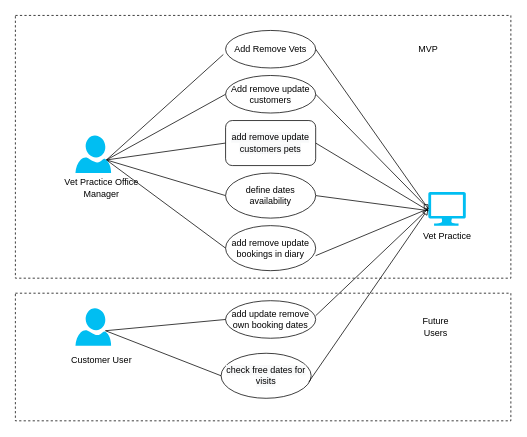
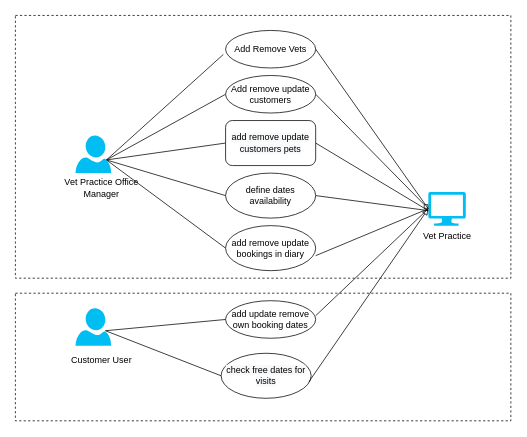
(428, 49) -> none
(435, 327) -> none
